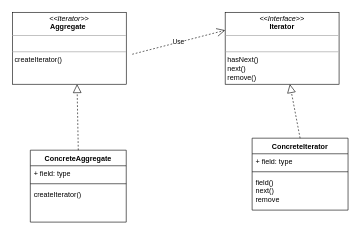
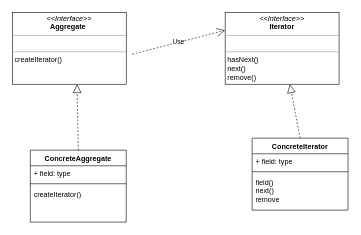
(45, 25) -> (45, 25)
